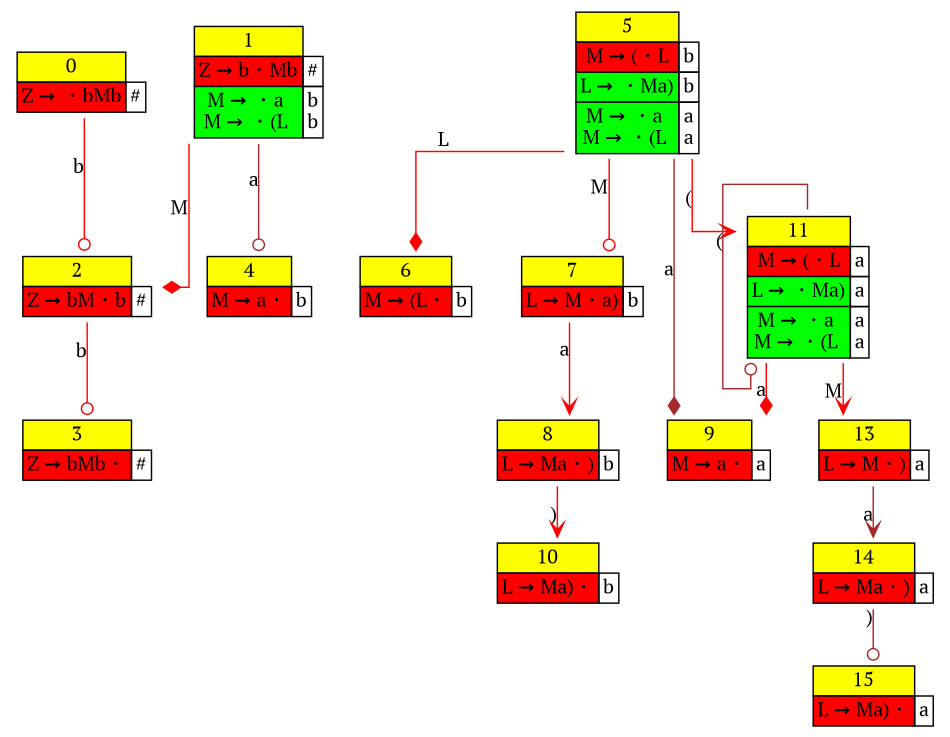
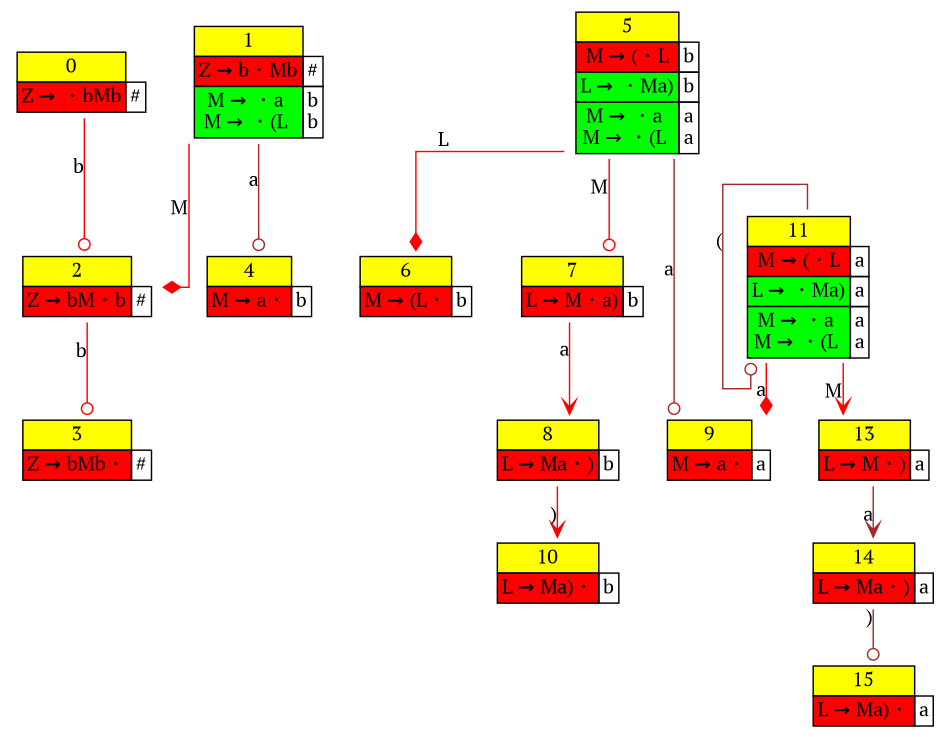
(692, 210) -> none
(674, 281) -> (674, 281)
